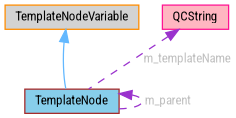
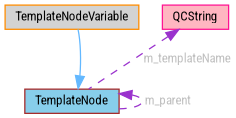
(63, 65) -> (80, 53)
